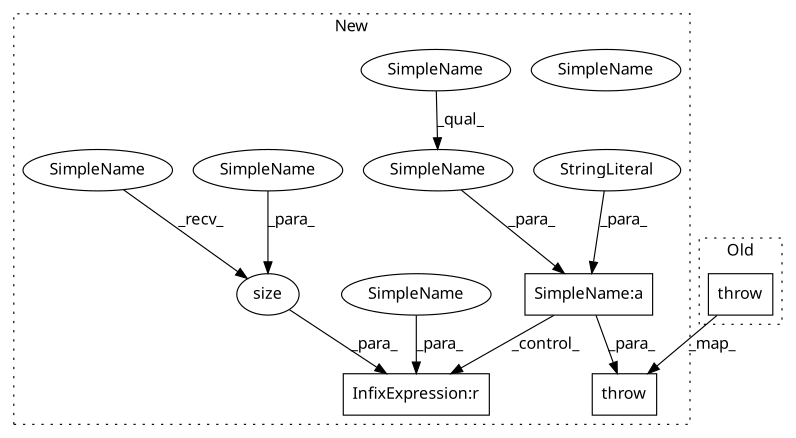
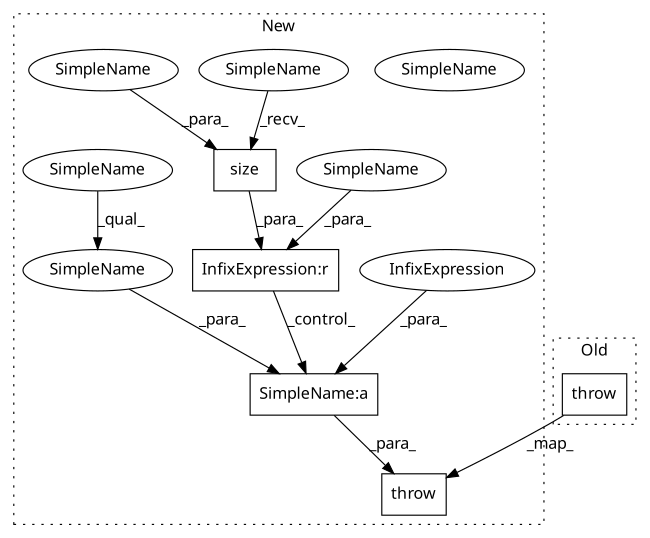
(607, 170) -> (447, 270)
(268, 294) -> (245, 170)
(508, 342) -> (288, 327)
